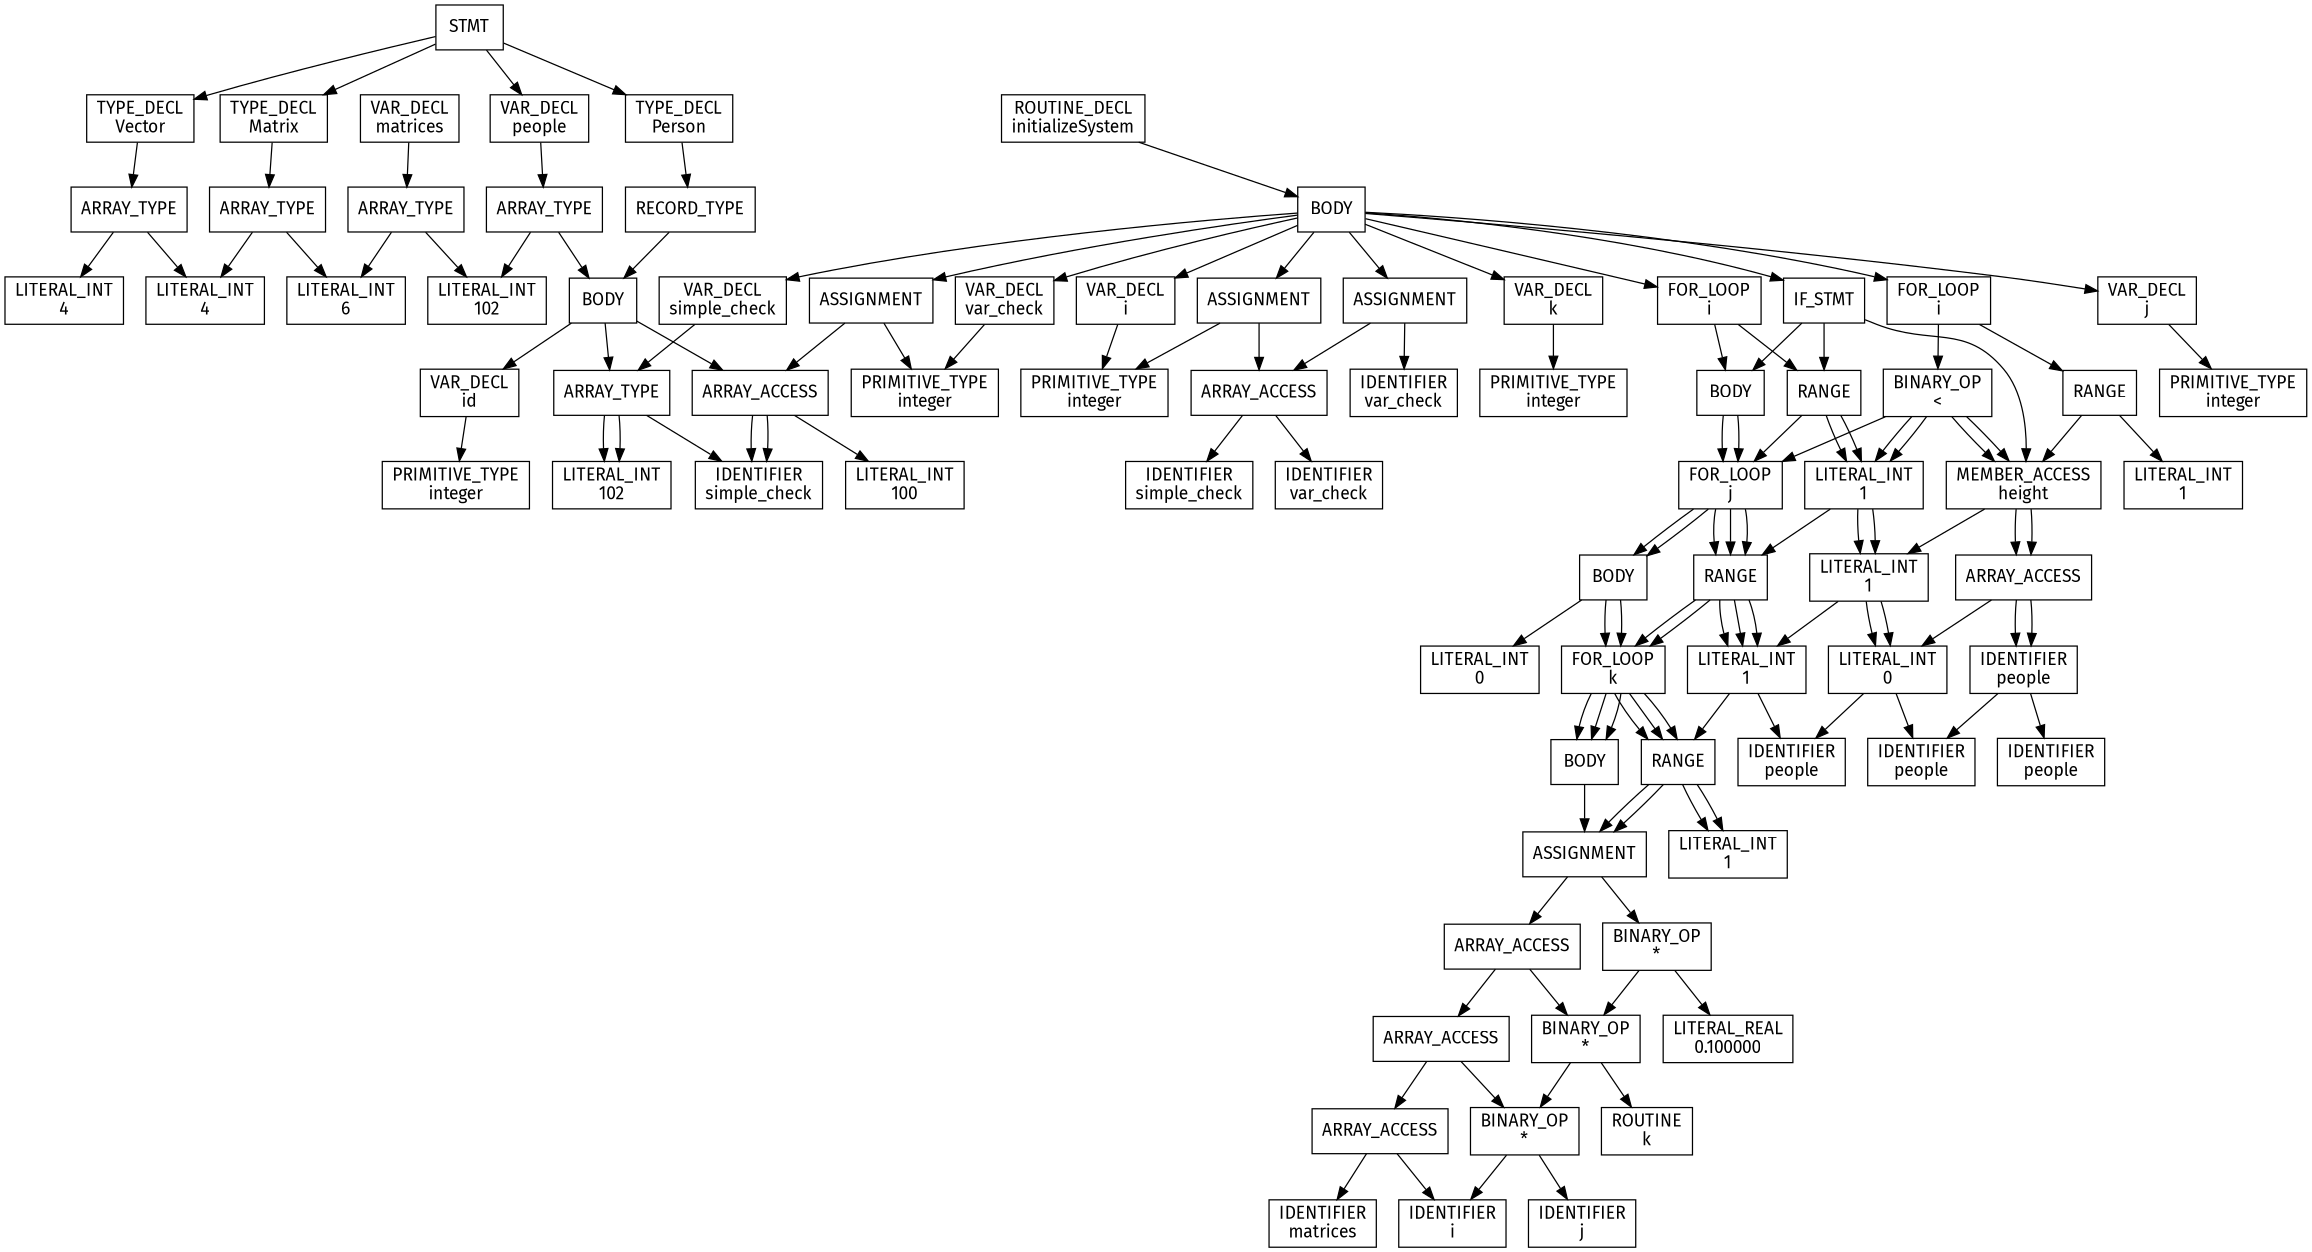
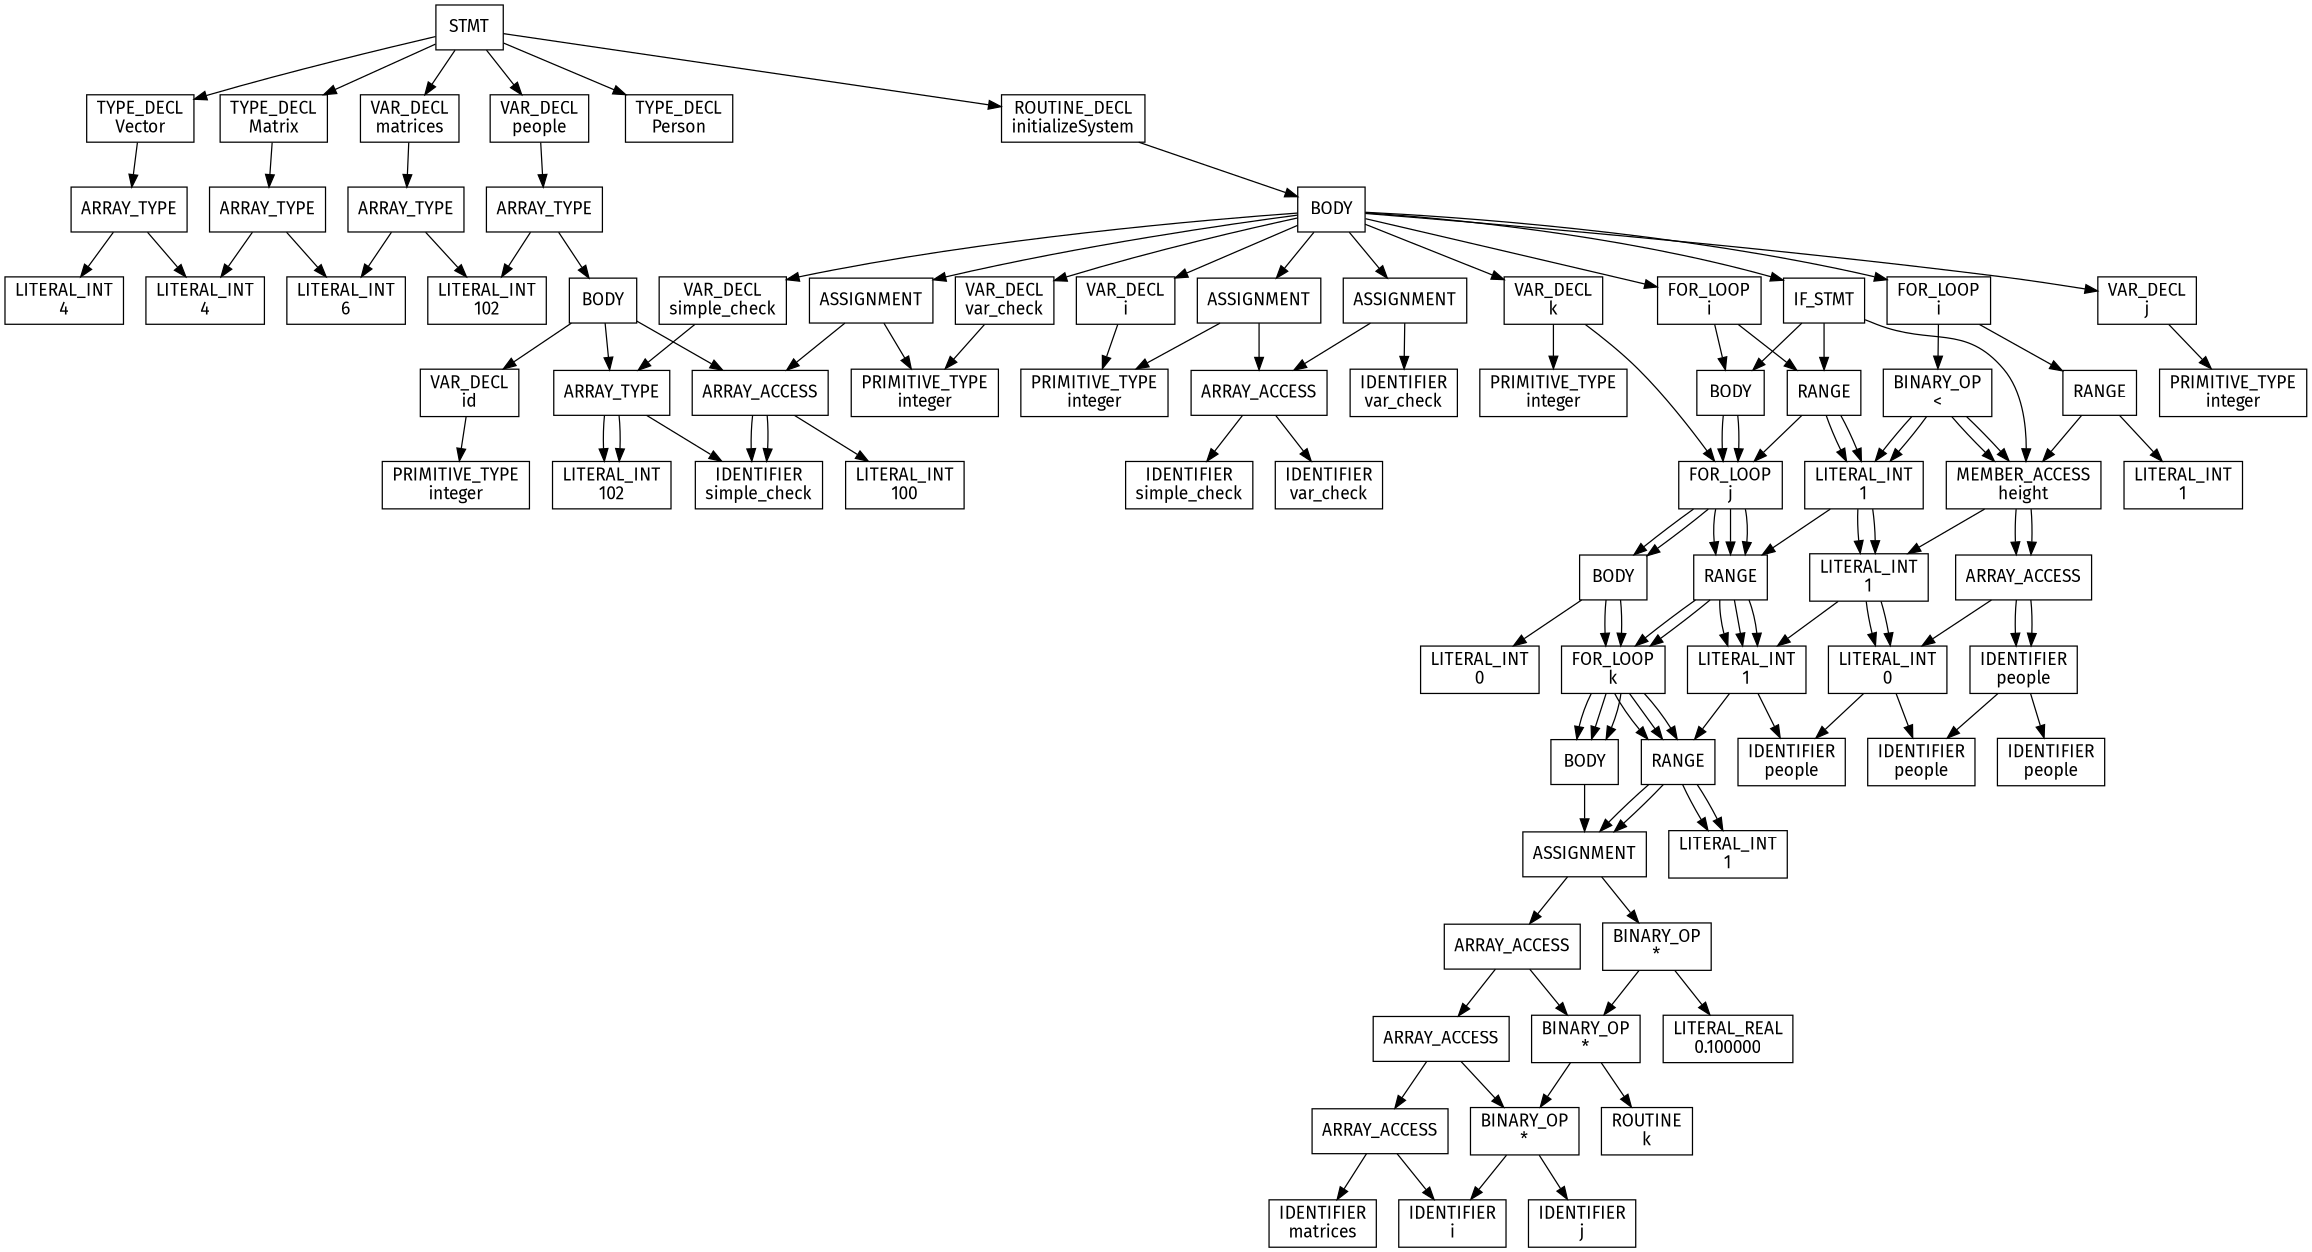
none -> (444, 67)
none -> (746, 69)
(690, 210) -> none
(1828, 442) -> (1651, 383)
